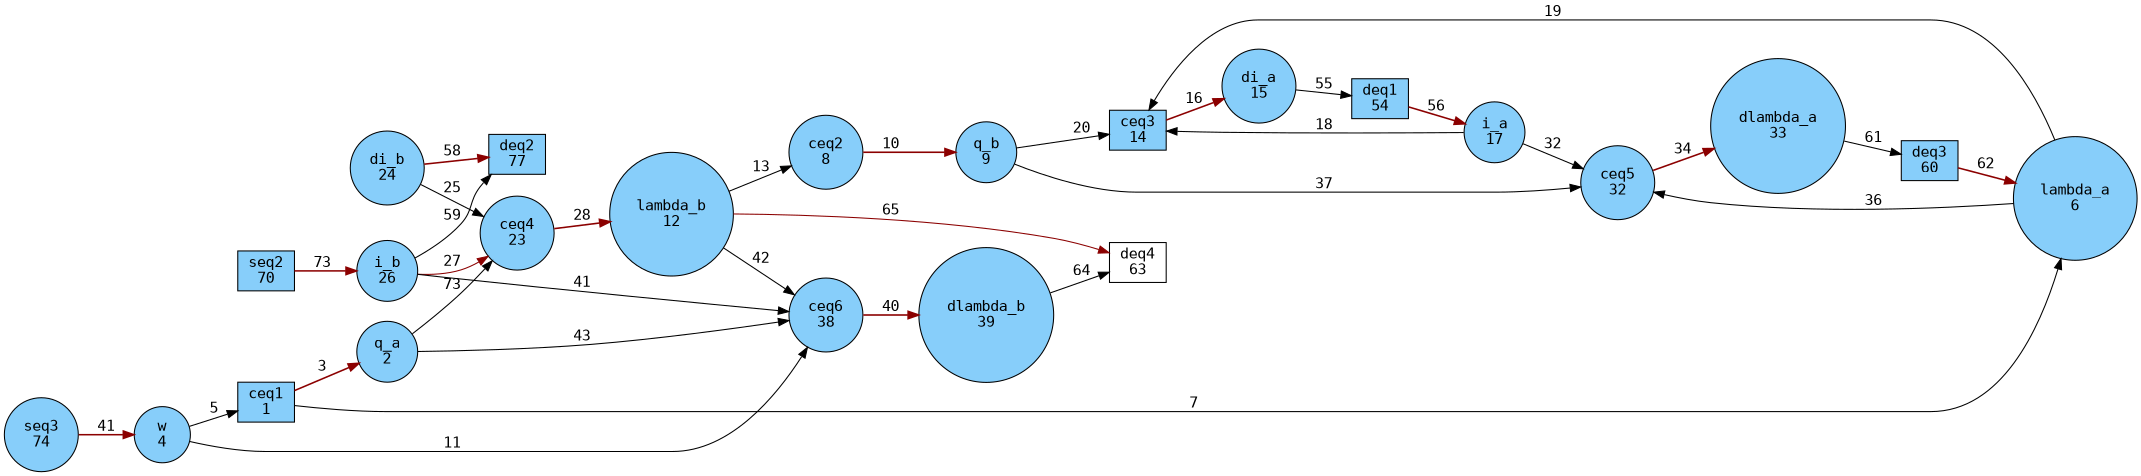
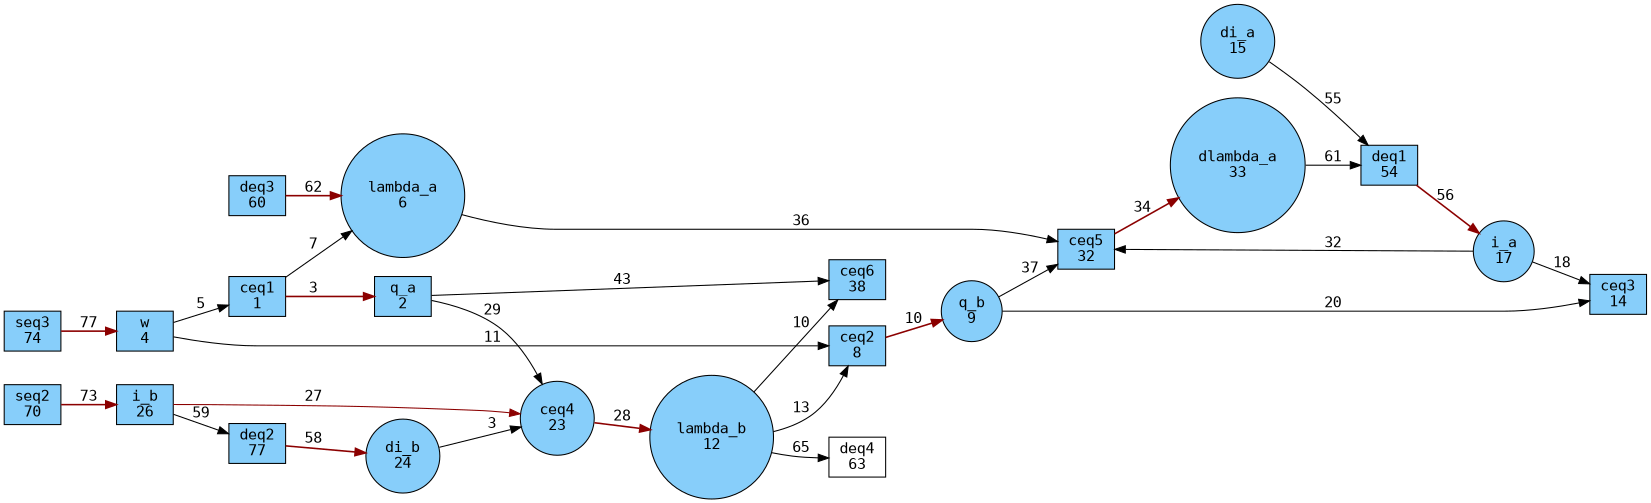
(1617, 20) -> none
(1190, 111) -> none
(1868, 146) -> (1328, 165)
(826, 152) -> (857, 346)
(451, 161) -> (320, 449)
(1618, 183) -> (1086, 249)
(452, 188) -> (492, 424)
(917, 222) -> (795, 456)
(761, 259) -> (801, 323)
(387, 271) -> (145, 405)
(452, 285) -> (492, 311)
(598, 293) -> none
(826, 315) -> (857, 280)
(986, 315) -> none
(387, 352) -> (403, 296)
(106, 427) -> (89, 323)
(41, 435) -> (33, 331)
(162, 435) -> (145, 331)
(514, 452) -> (495, 346)
